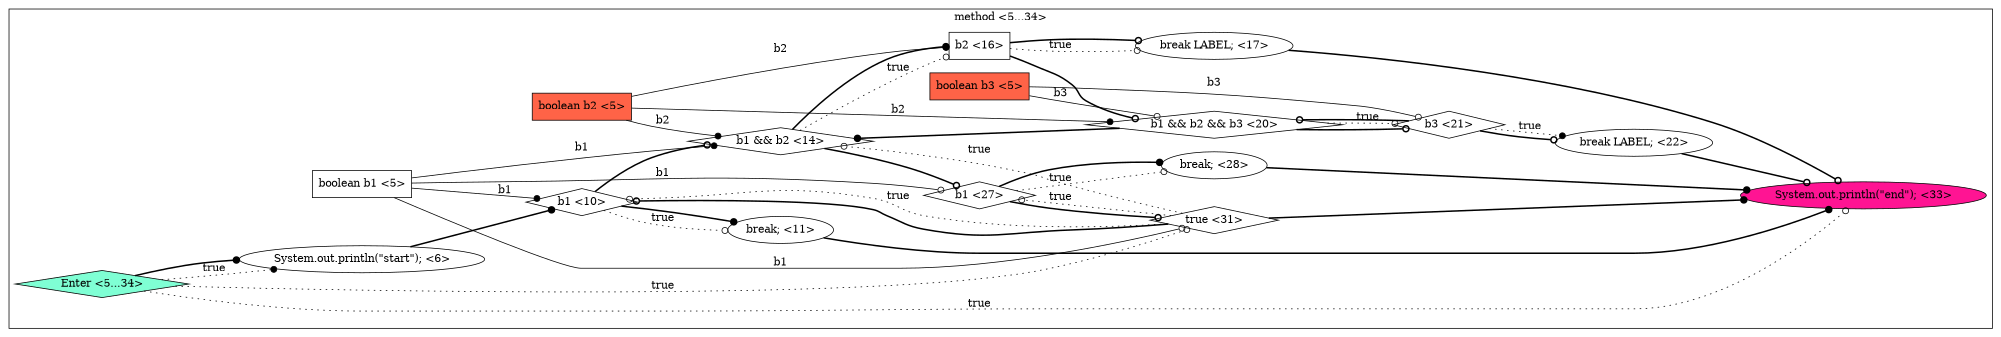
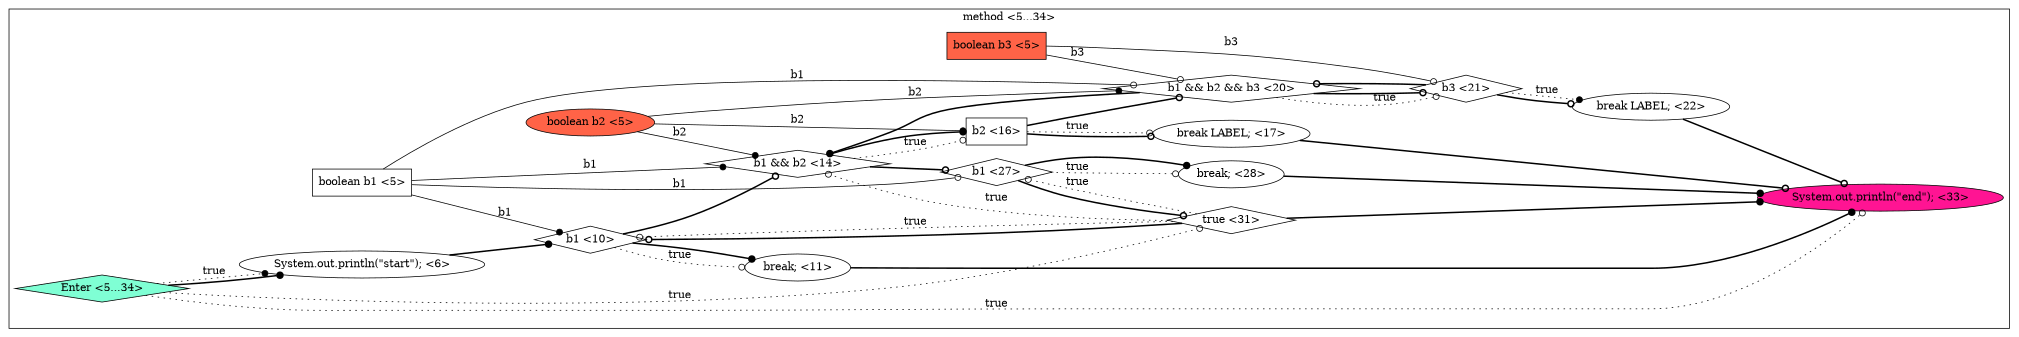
(582, 107) -> (590, 122)
(782, 268) -> (749, 82)
